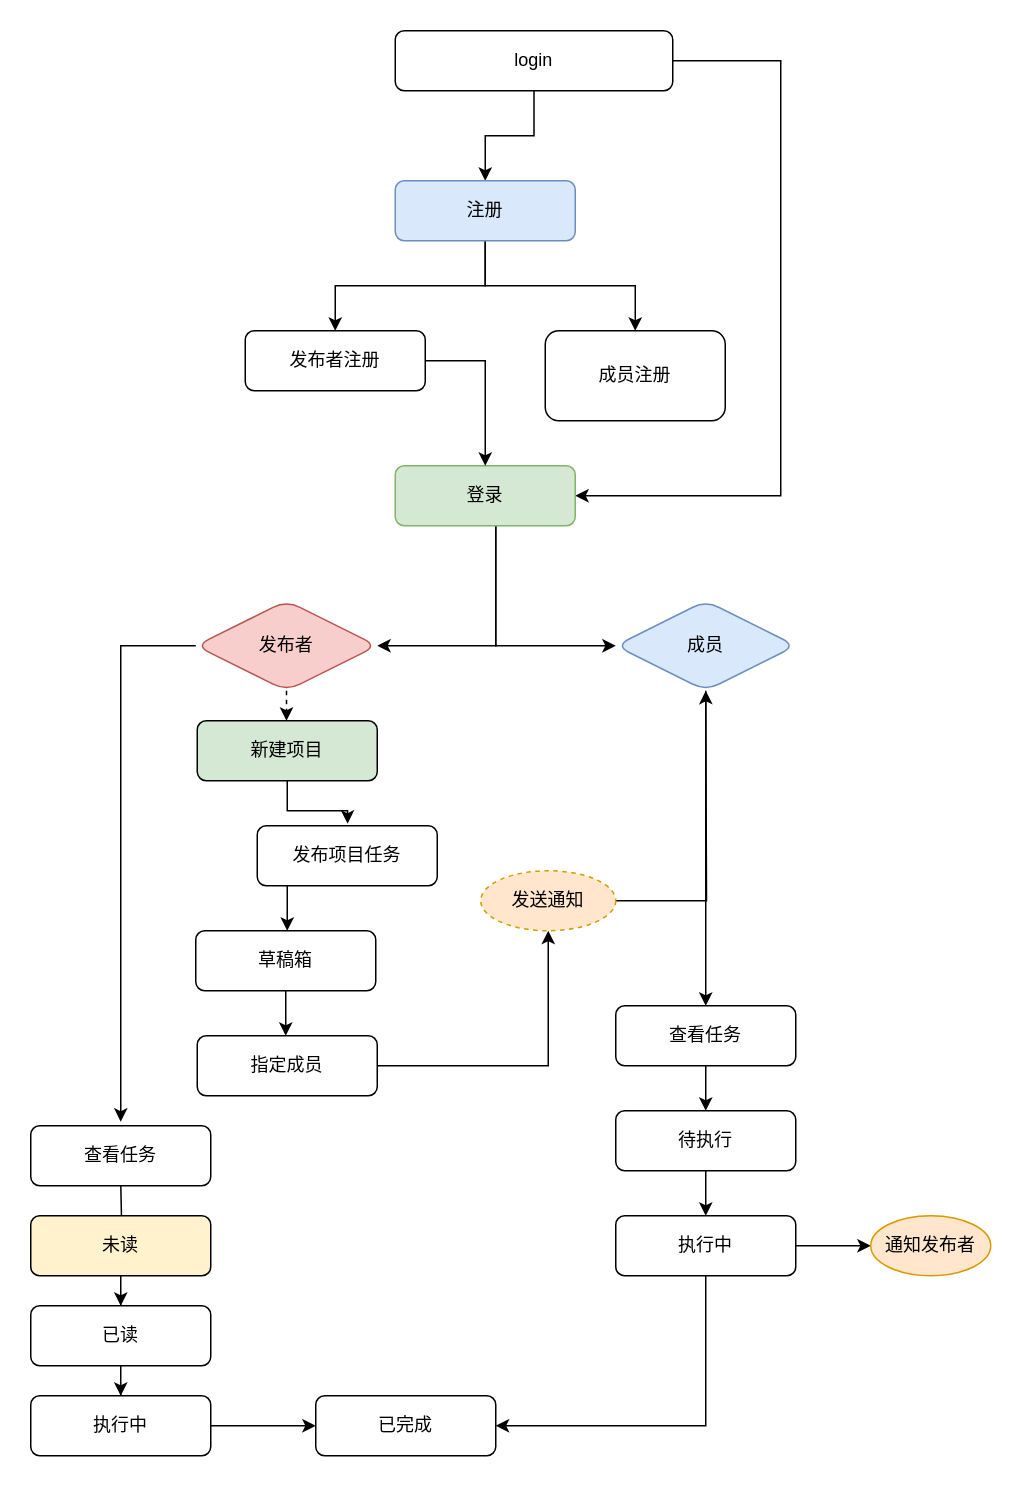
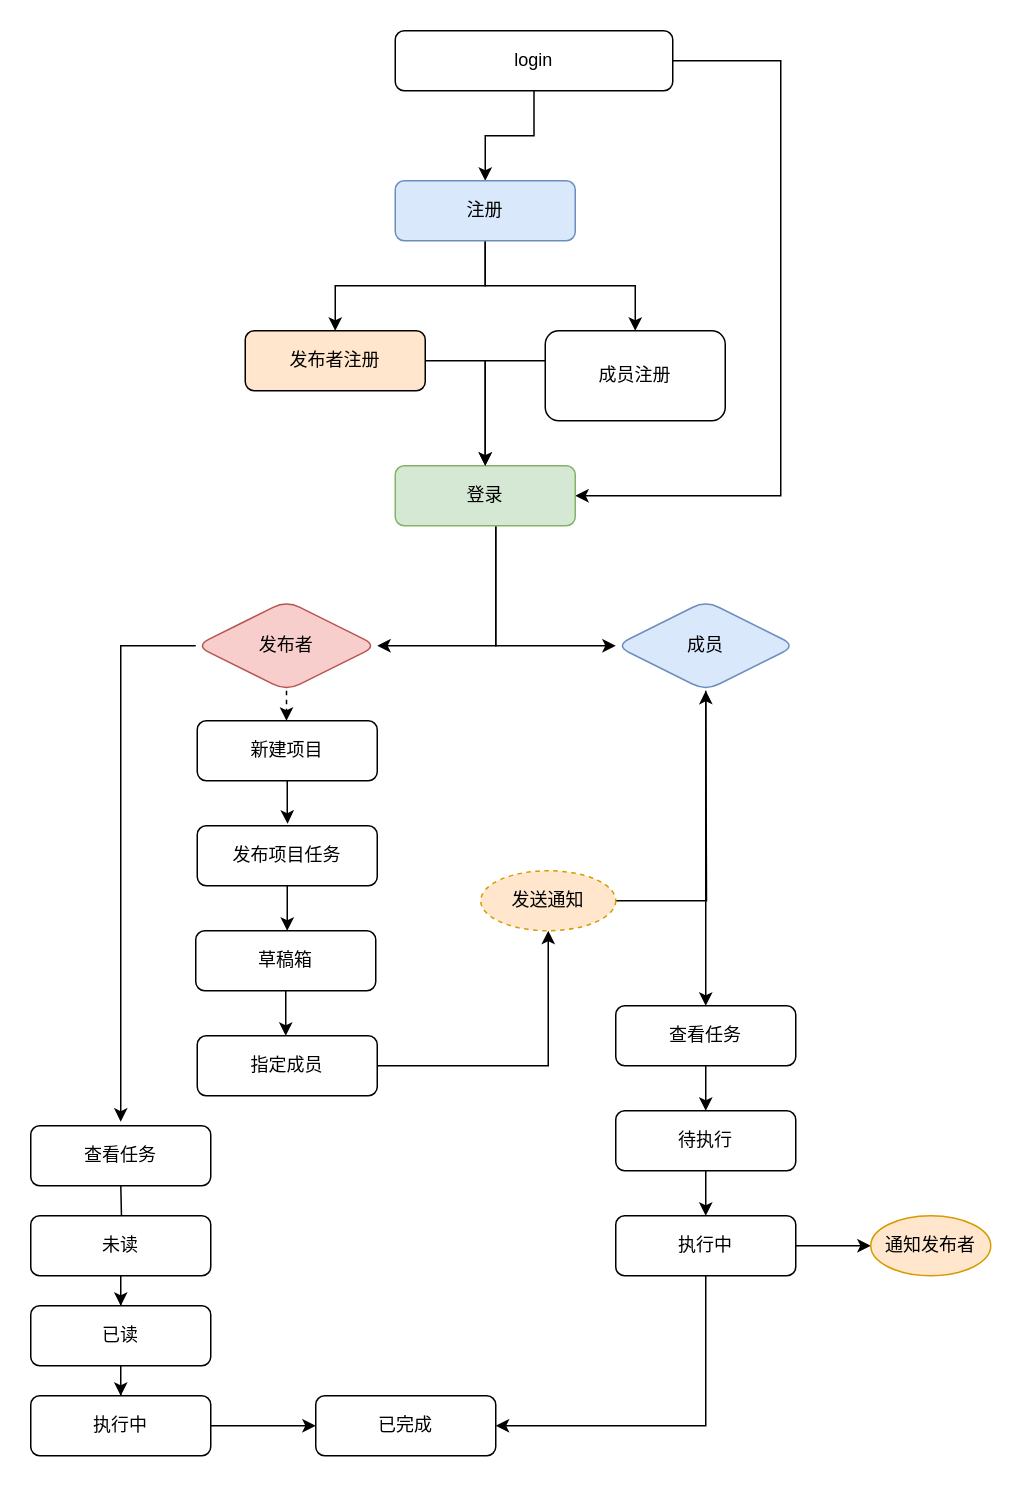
(335, 361) -> (335, 361)
none -> (517, 361)
(287, 751) -> (287, 751)
(347, 856) -> (287, 856)
(121, 1246) -> (121, 1246)
